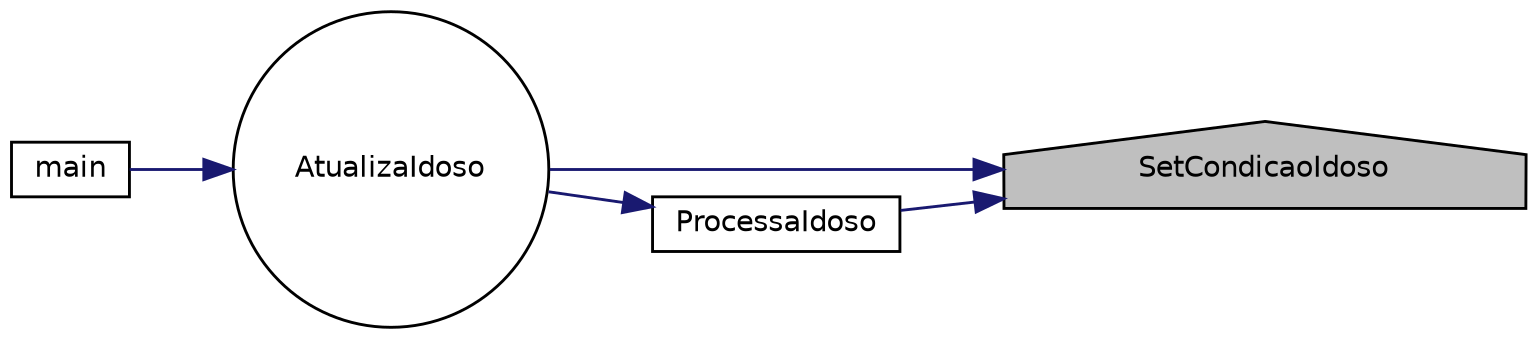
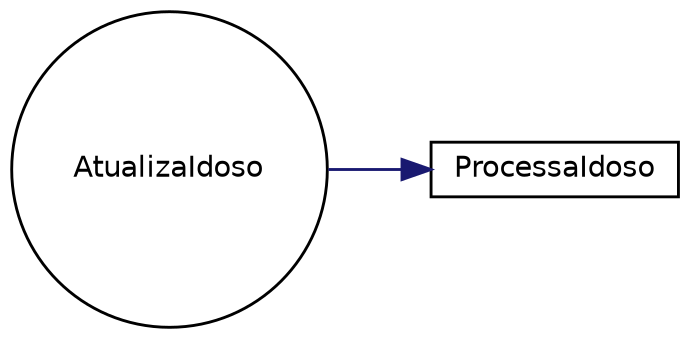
(70, 169) -> none
(1265, 169) -> none
